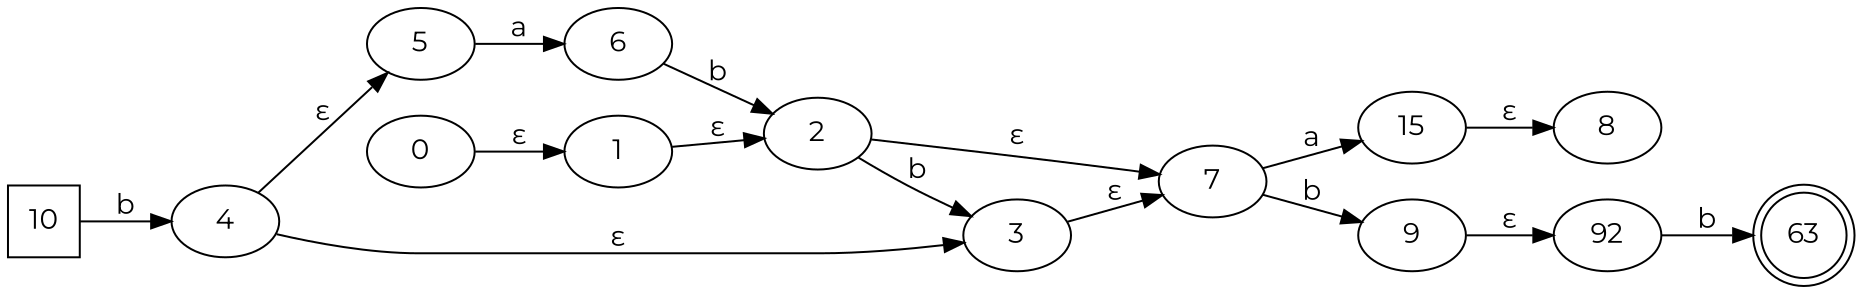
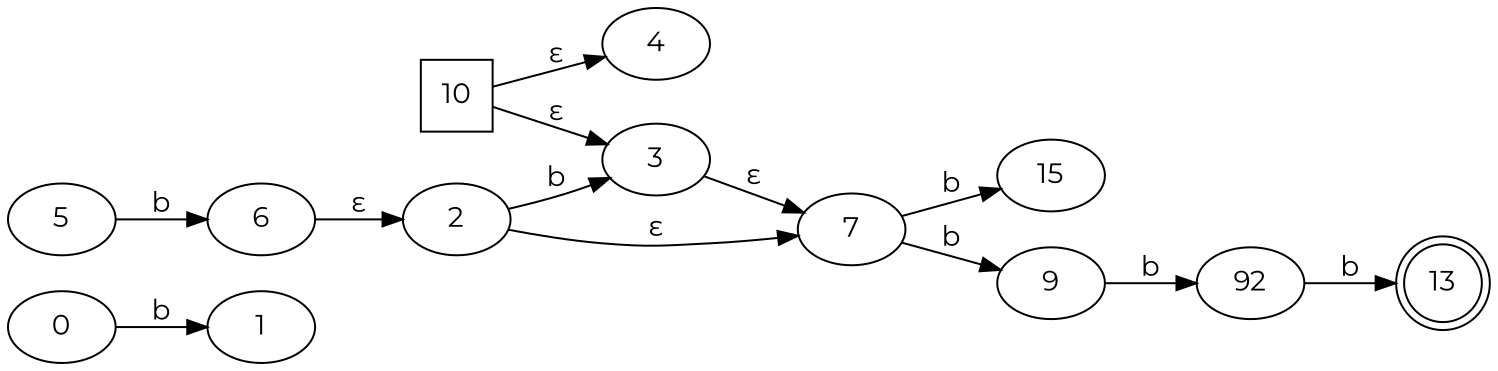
(520, 29) -> (162, 204)
(718, 73) -> (359, 204)
(1608, 128) -> none
(520, 137) -> (162, 312)
(1312, 139) -> (951, 184)
(315, 140) -> none
(708, 144) -> none
(126, 206) -> (556, 55)
(1510, 220) -> (1151, 268)
(1804, 235) -> (1443, 283)
(610, 253) -> (540, 122)
